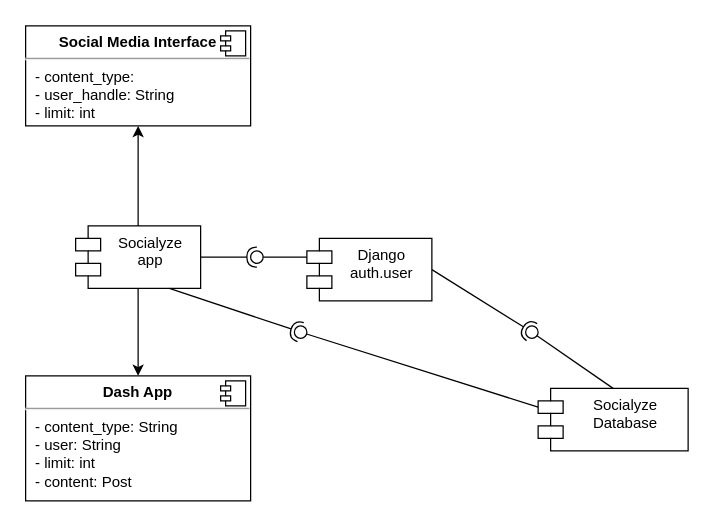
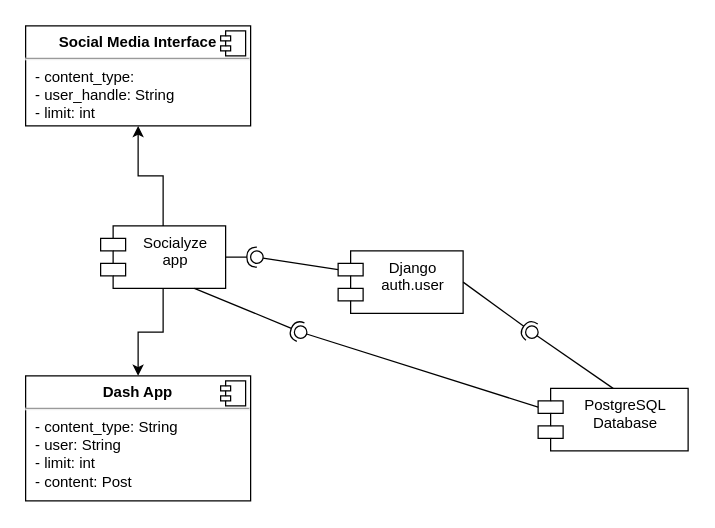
(138, 257) -> (163, 257)
(369, 269) -> (401, 282)
(625, 405) -> (625, 405)
